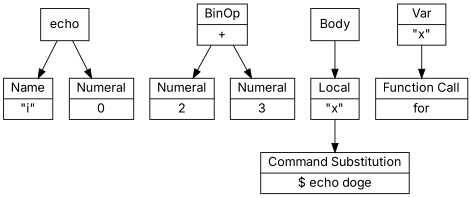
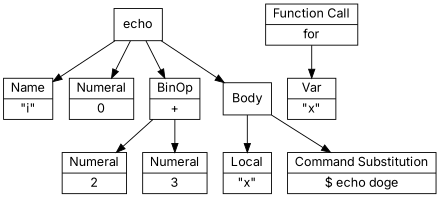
none -> (153, 55)
(422, 57) -> (312, 57)
none -> (189, 59)
(335, 131) -> (297, 131)
